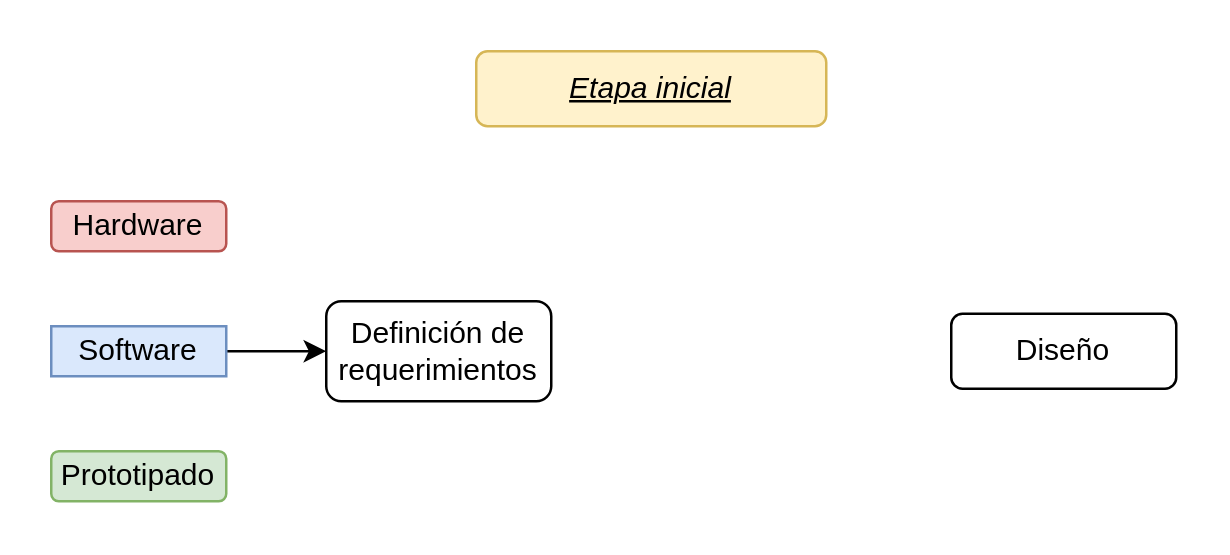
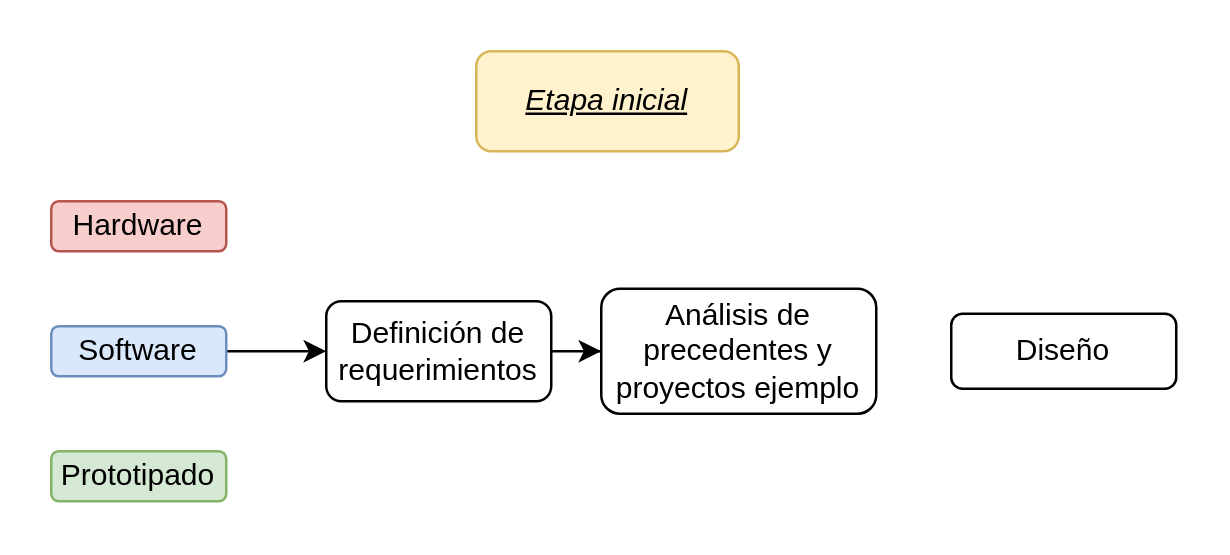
(651, 89) -> (608, 101)
(139, 351) -> (139, 351)
none -> (584, 351)
none -> (739, 351)
